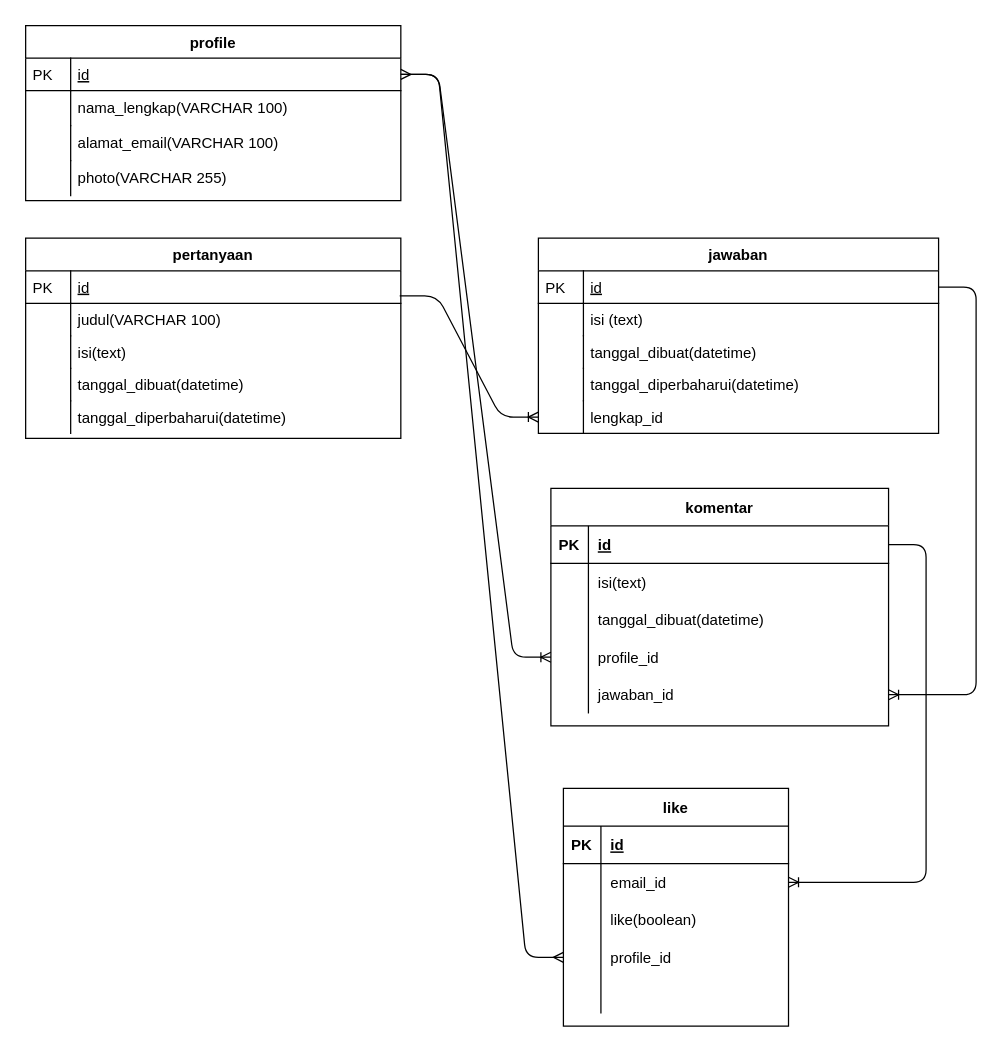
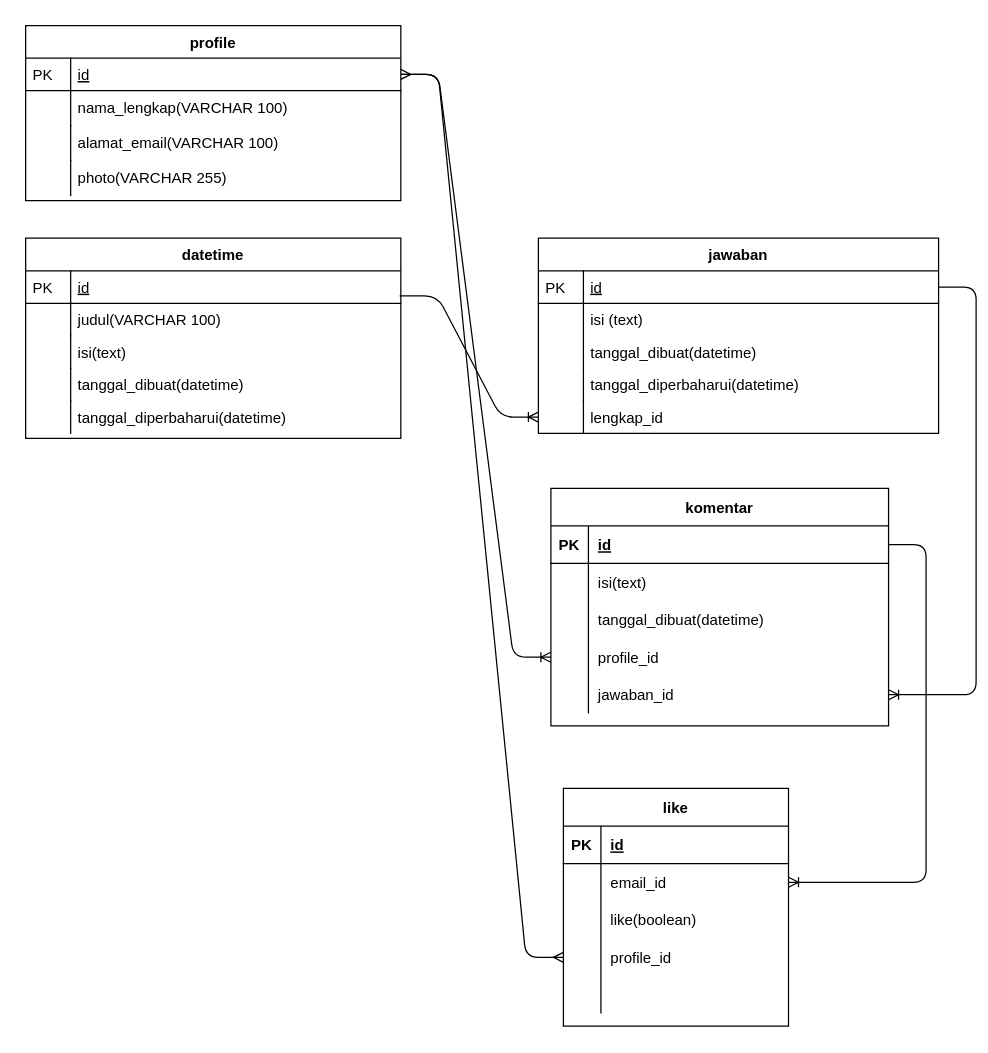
(213, 255) -> (213, 255)
